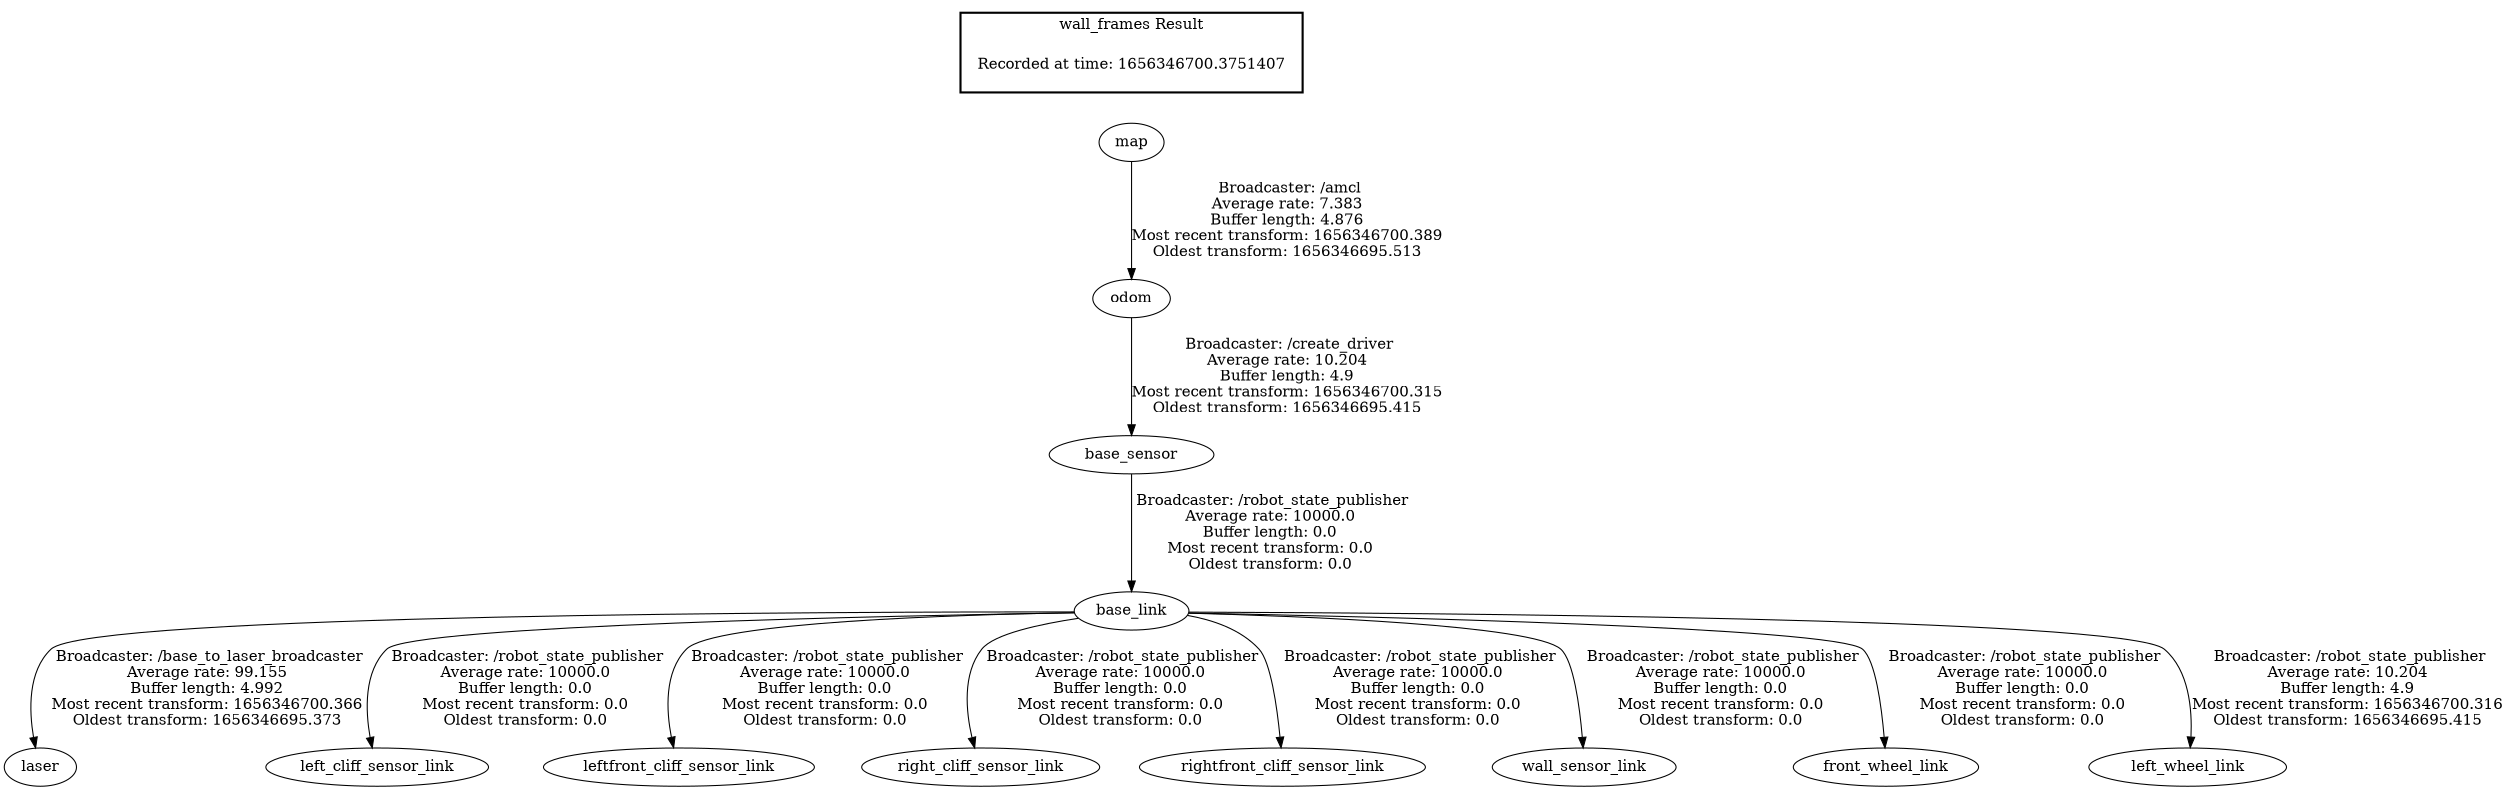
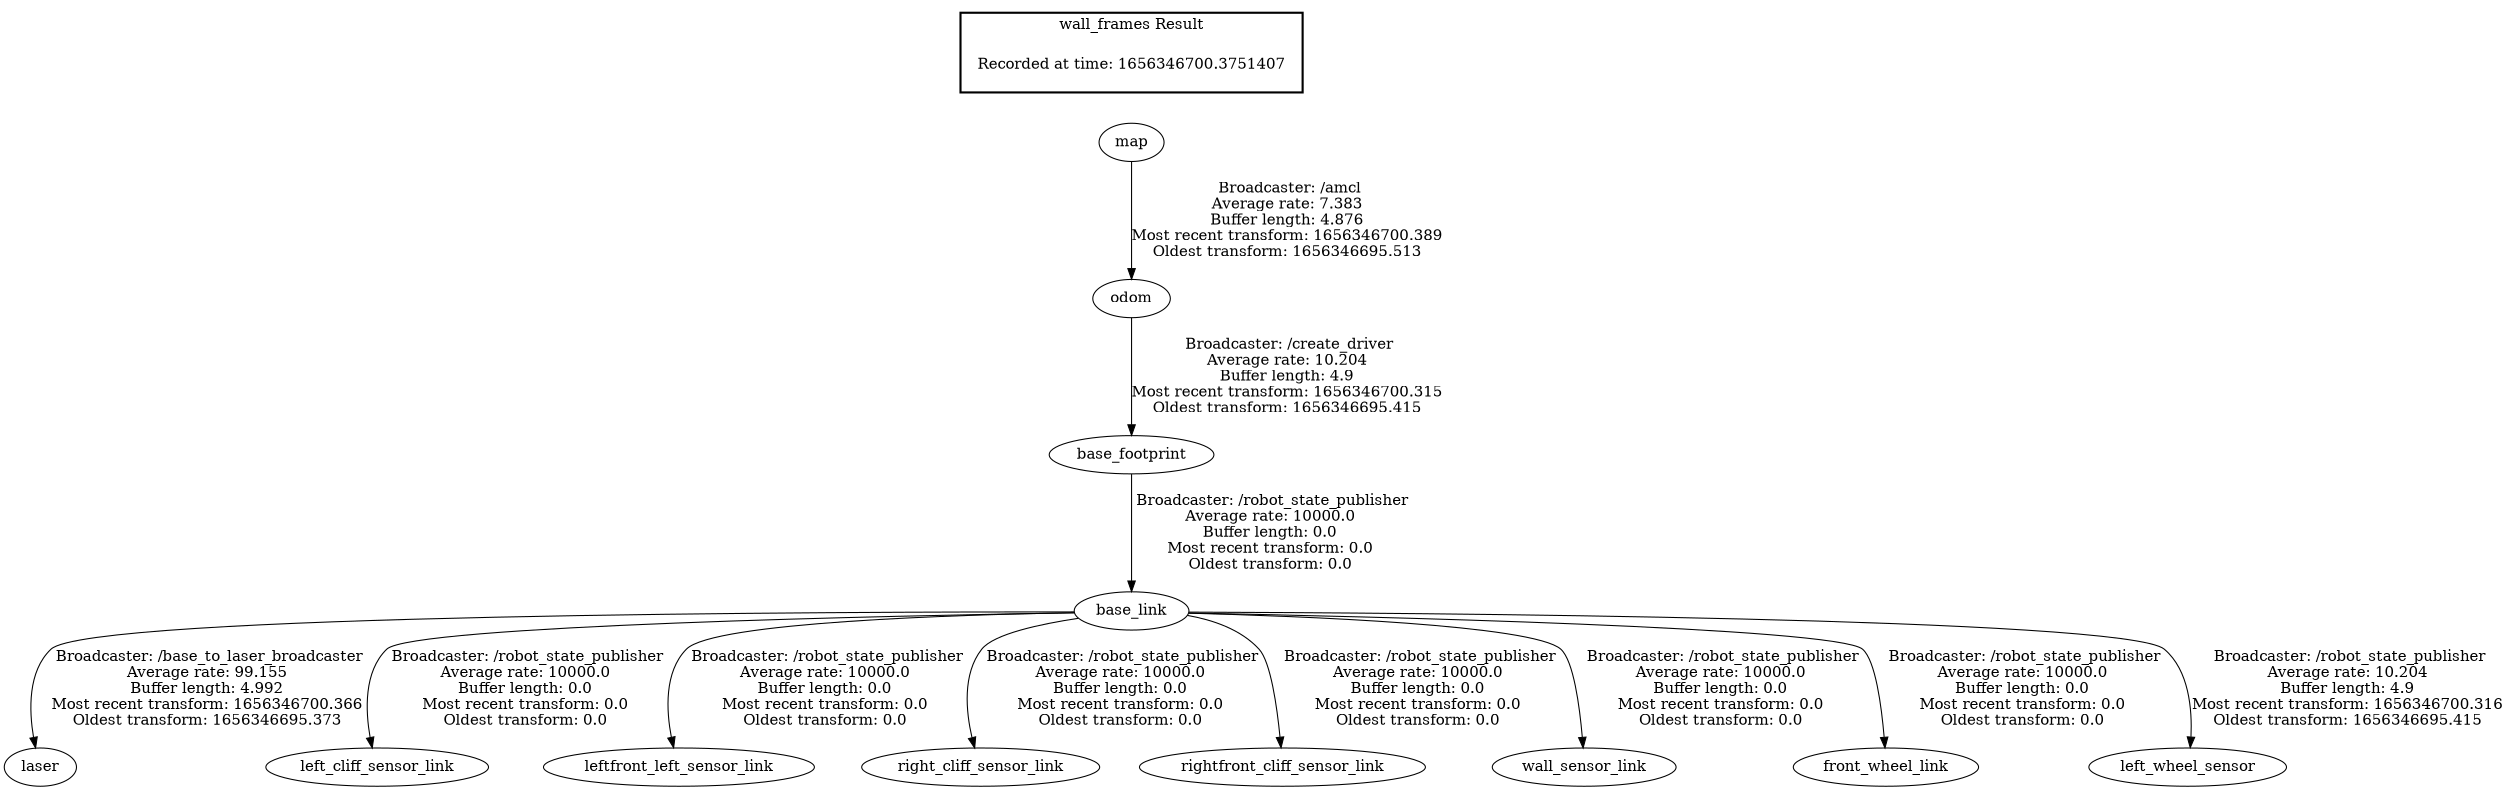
(1132, 455) -> (1132, 455)
(679, 767) -> (679, 767)
(2188, 767) -> (2188, 767)
